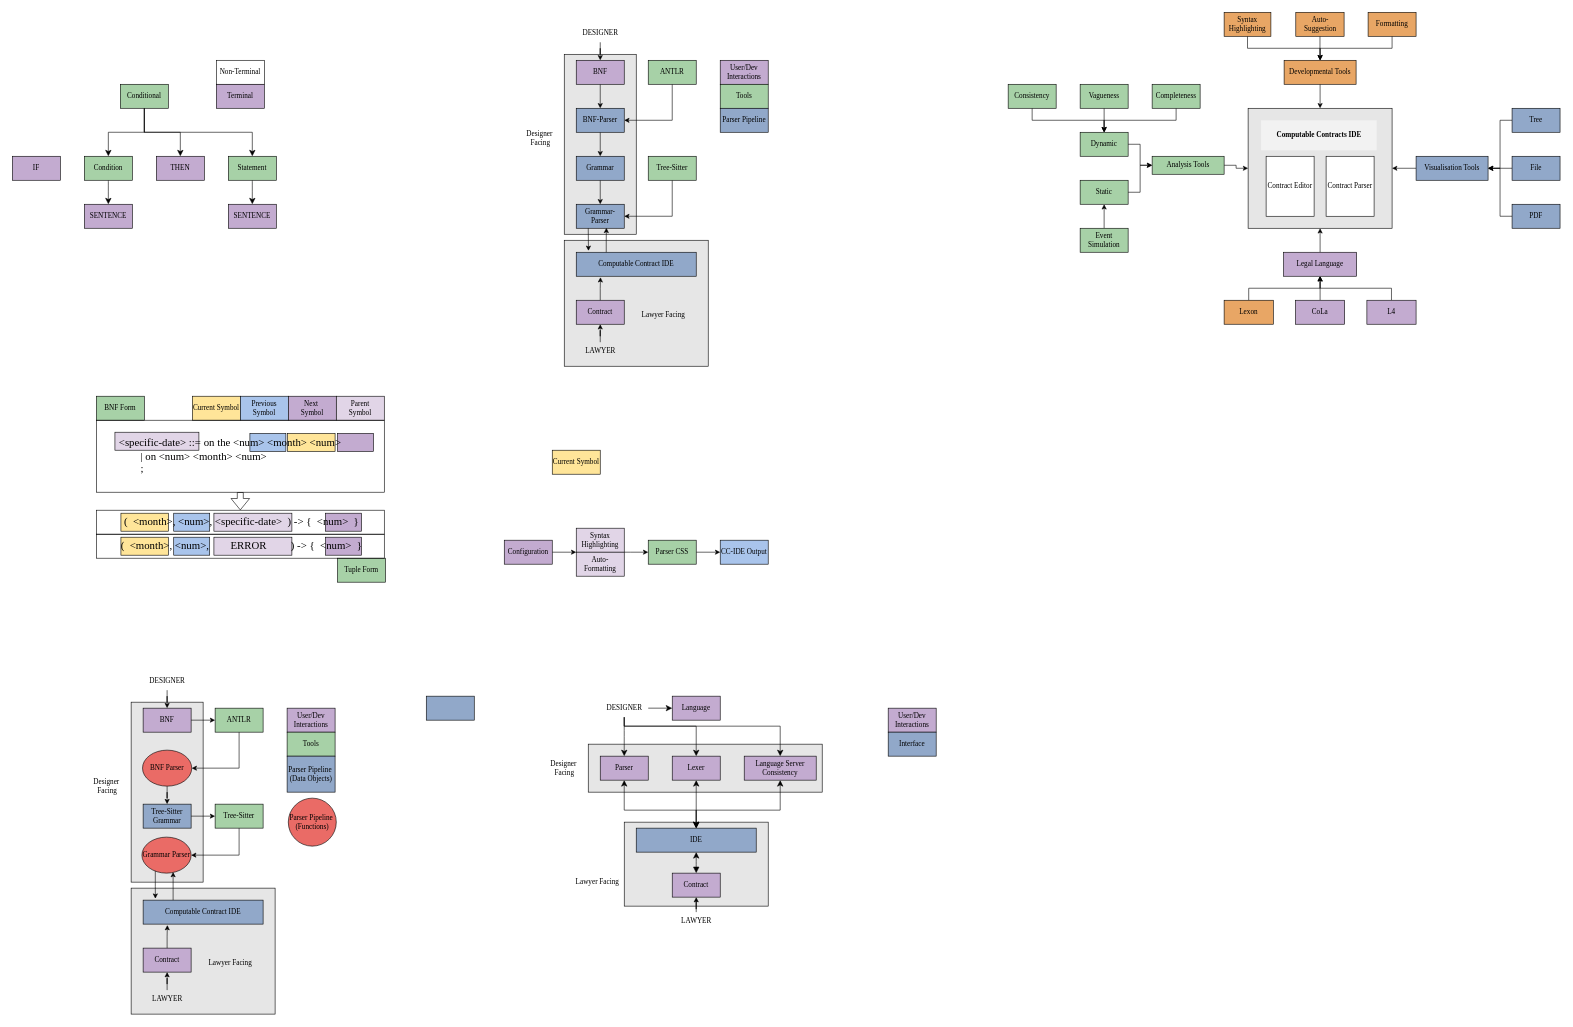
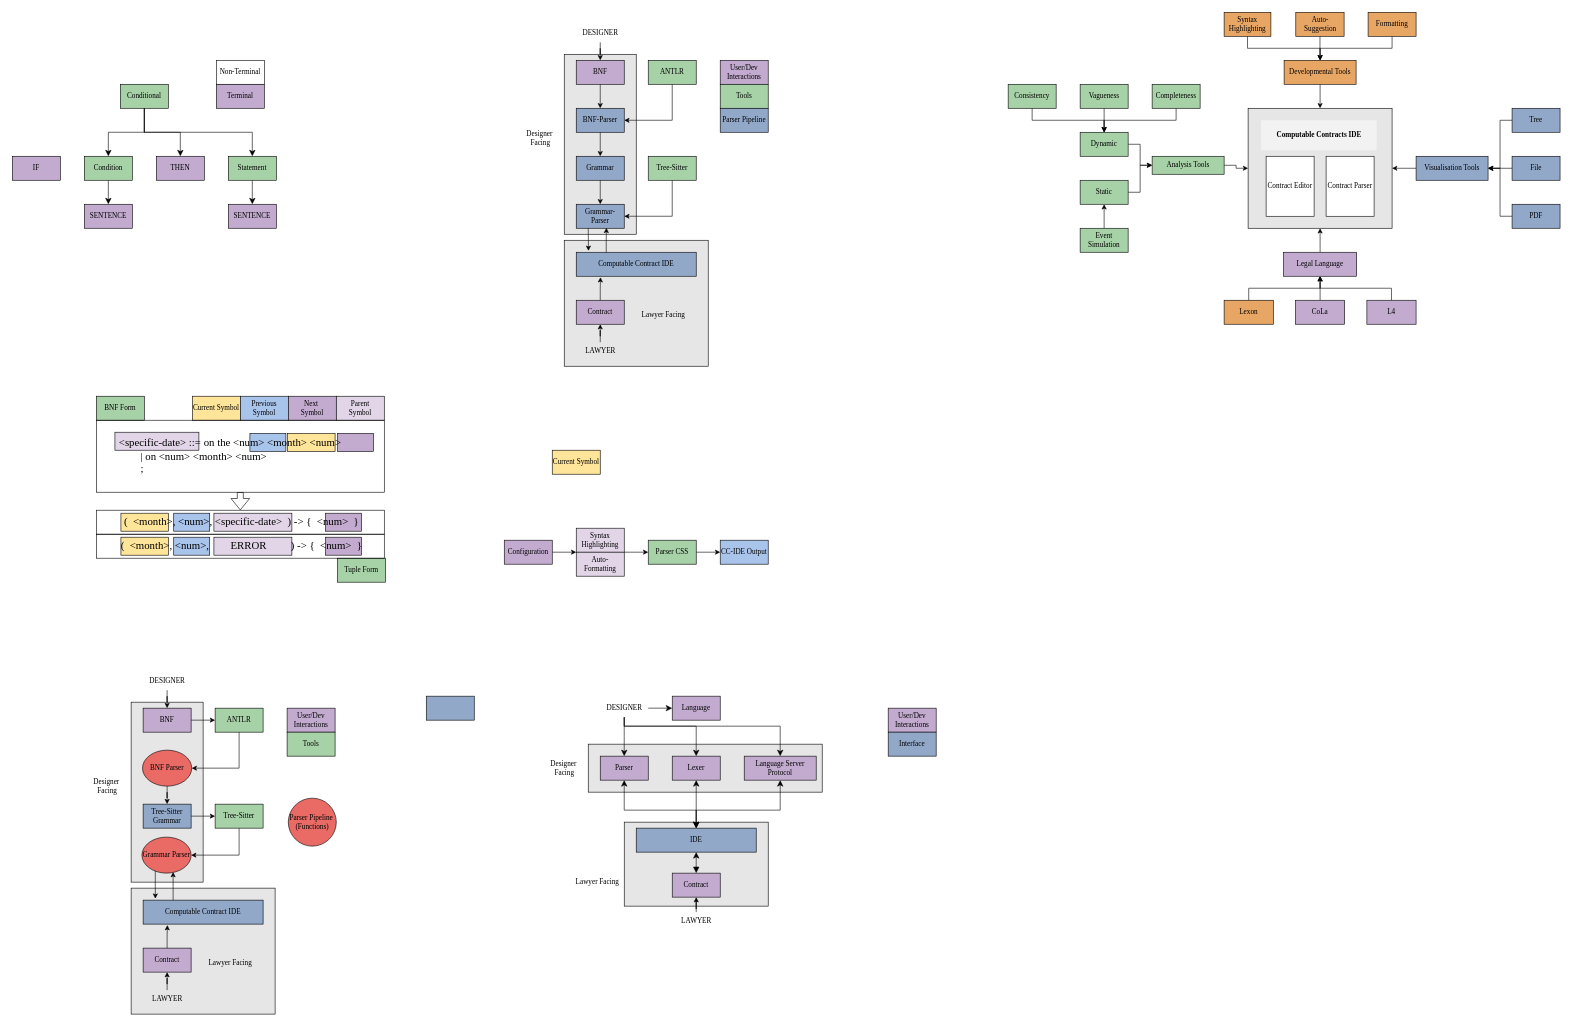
(780, 768) -> (780, 768)
(311, 774) -> none
